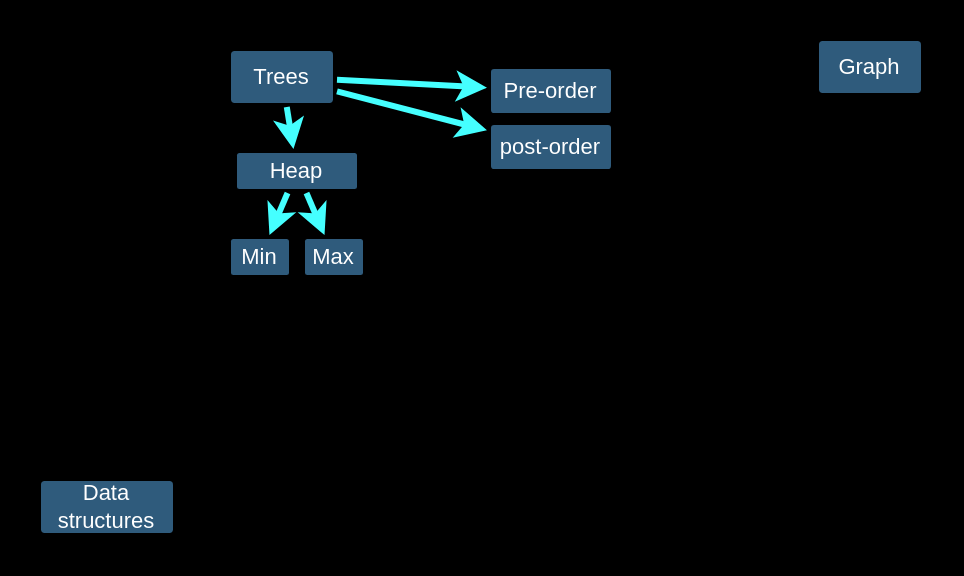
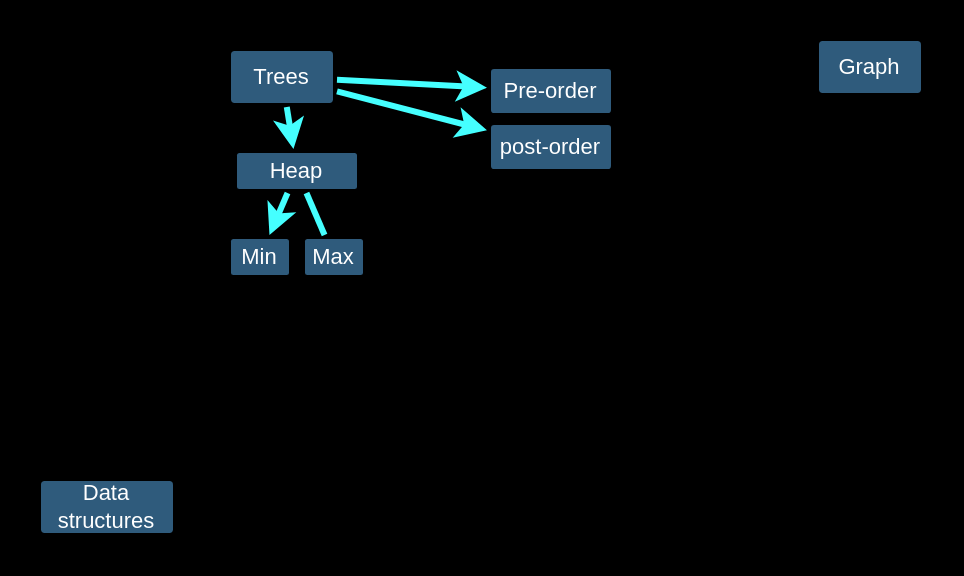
(317, 216) -> (320, 224)
